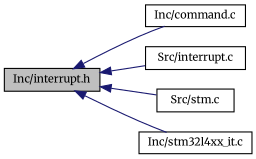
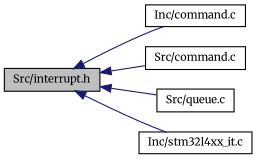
(196, 58) -> (196, 58)
(52, 80) -> (52, 80)
(196, 100) -> (196, 100)
